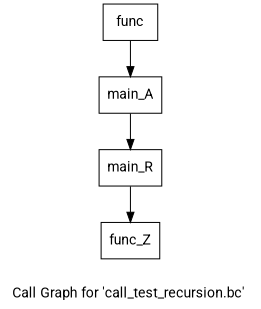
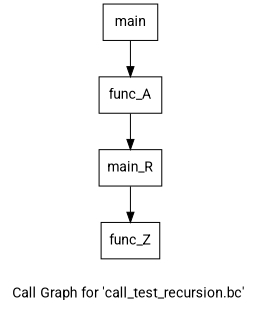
(130, 22) -> (130, 22)
(130, 95) -> (130, 95)
